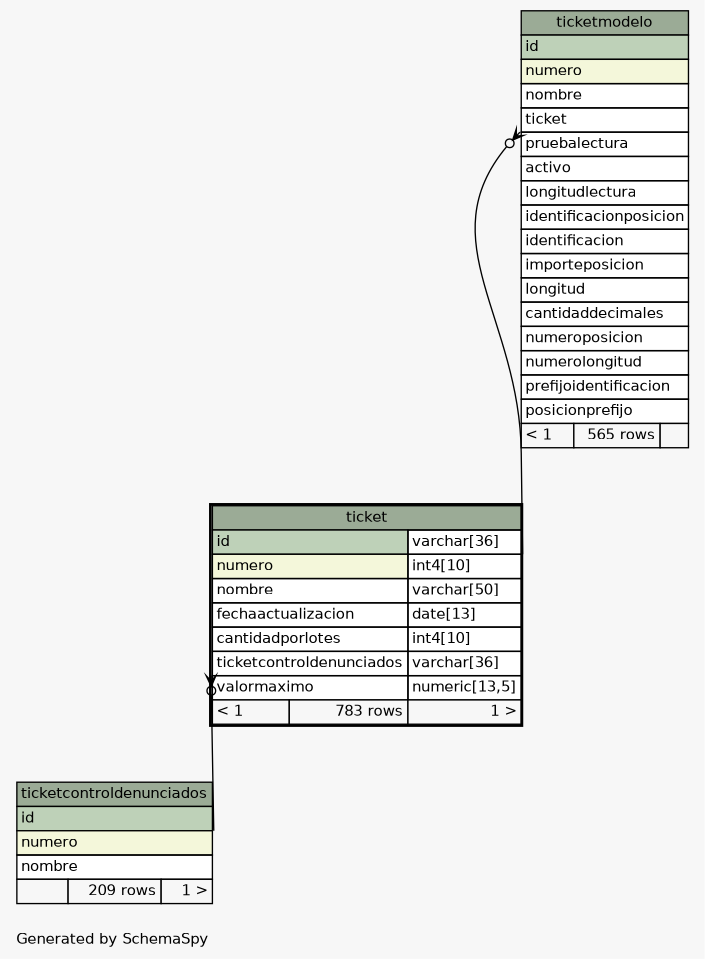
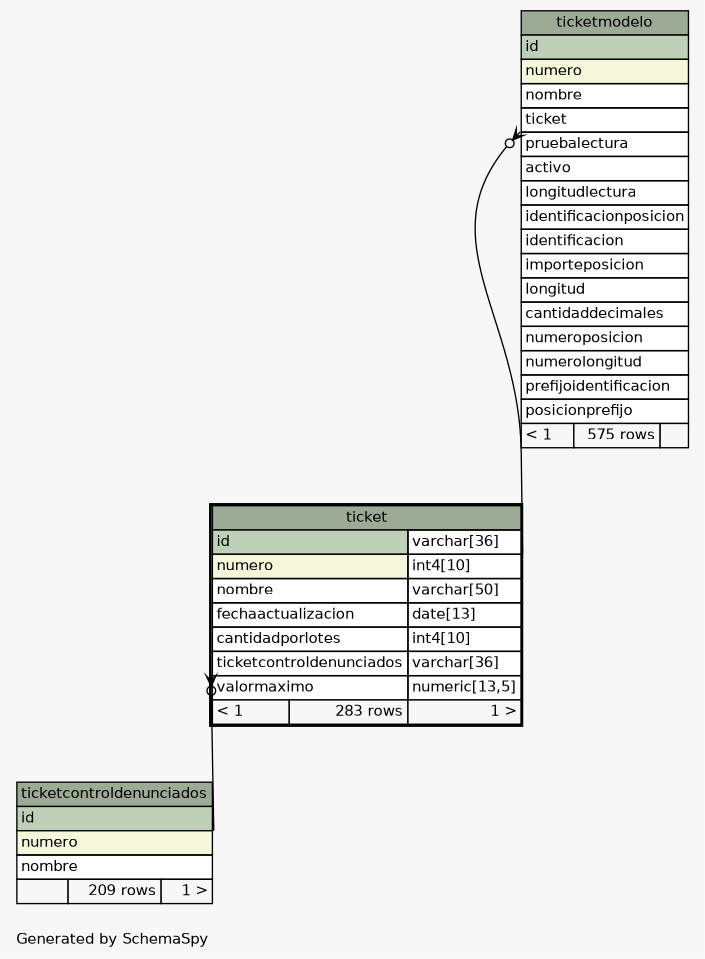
(622, 435) -> (622, 435)
(370, 711) -> (370, 711)
